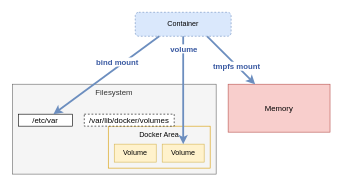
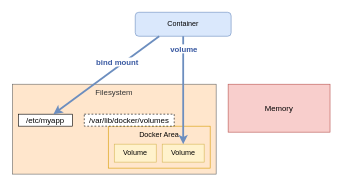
(183, 24) -> (183, 24)
(229, 58) -> none
(114, 93) -> (114, 93)
(45, 120) -> (45, 120)
(159, 147) -> (159, 147)
